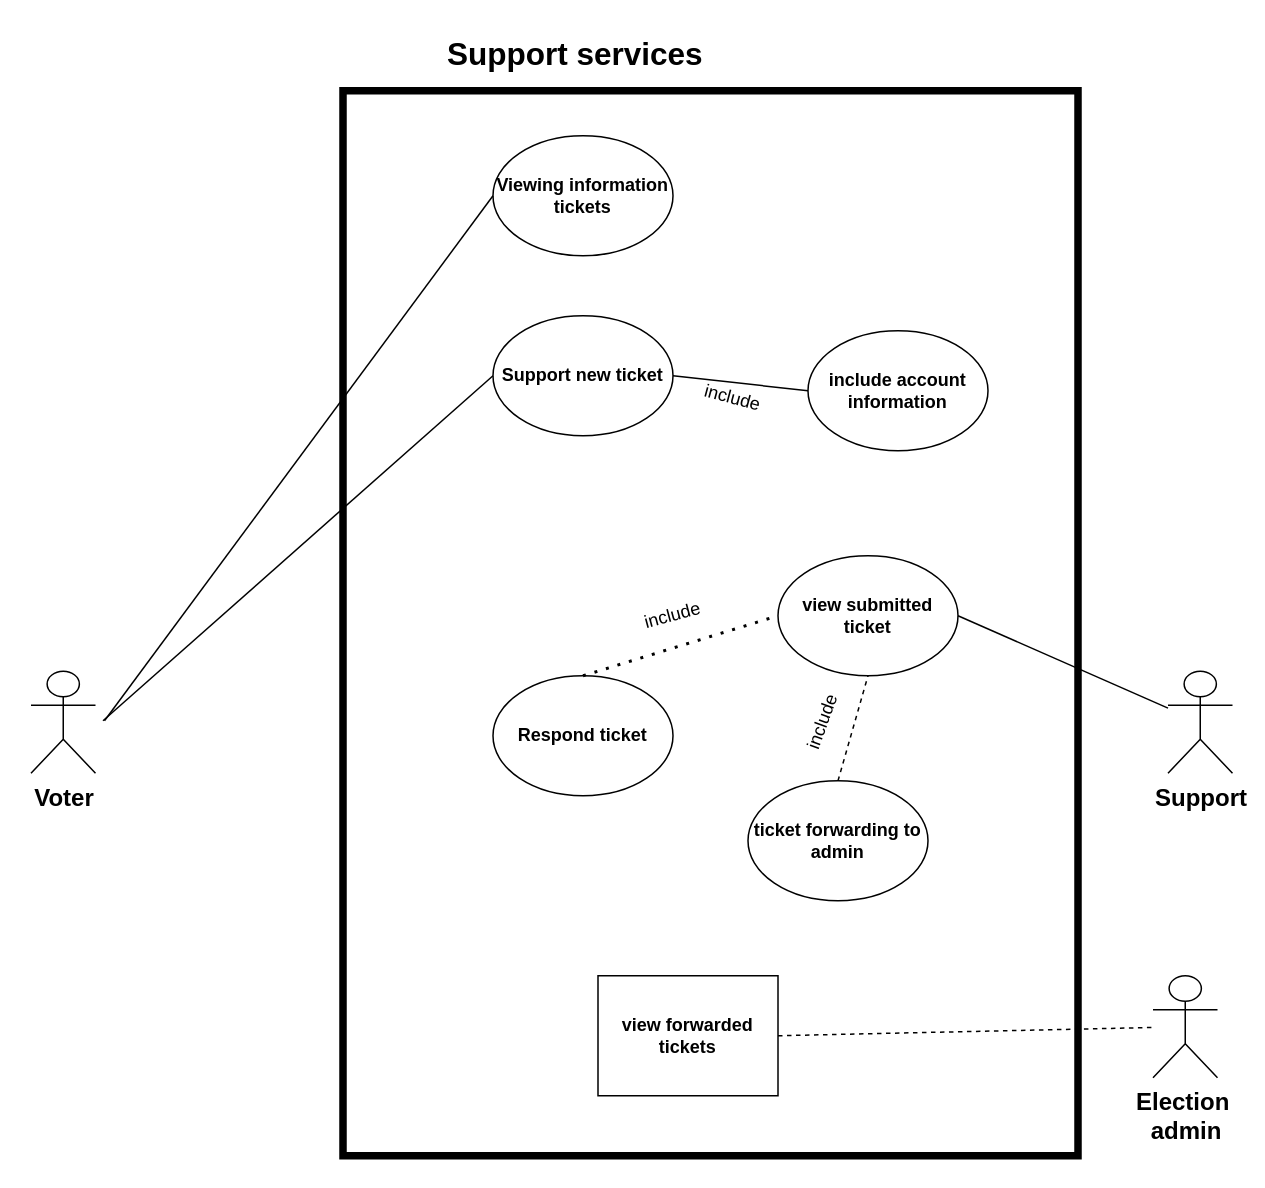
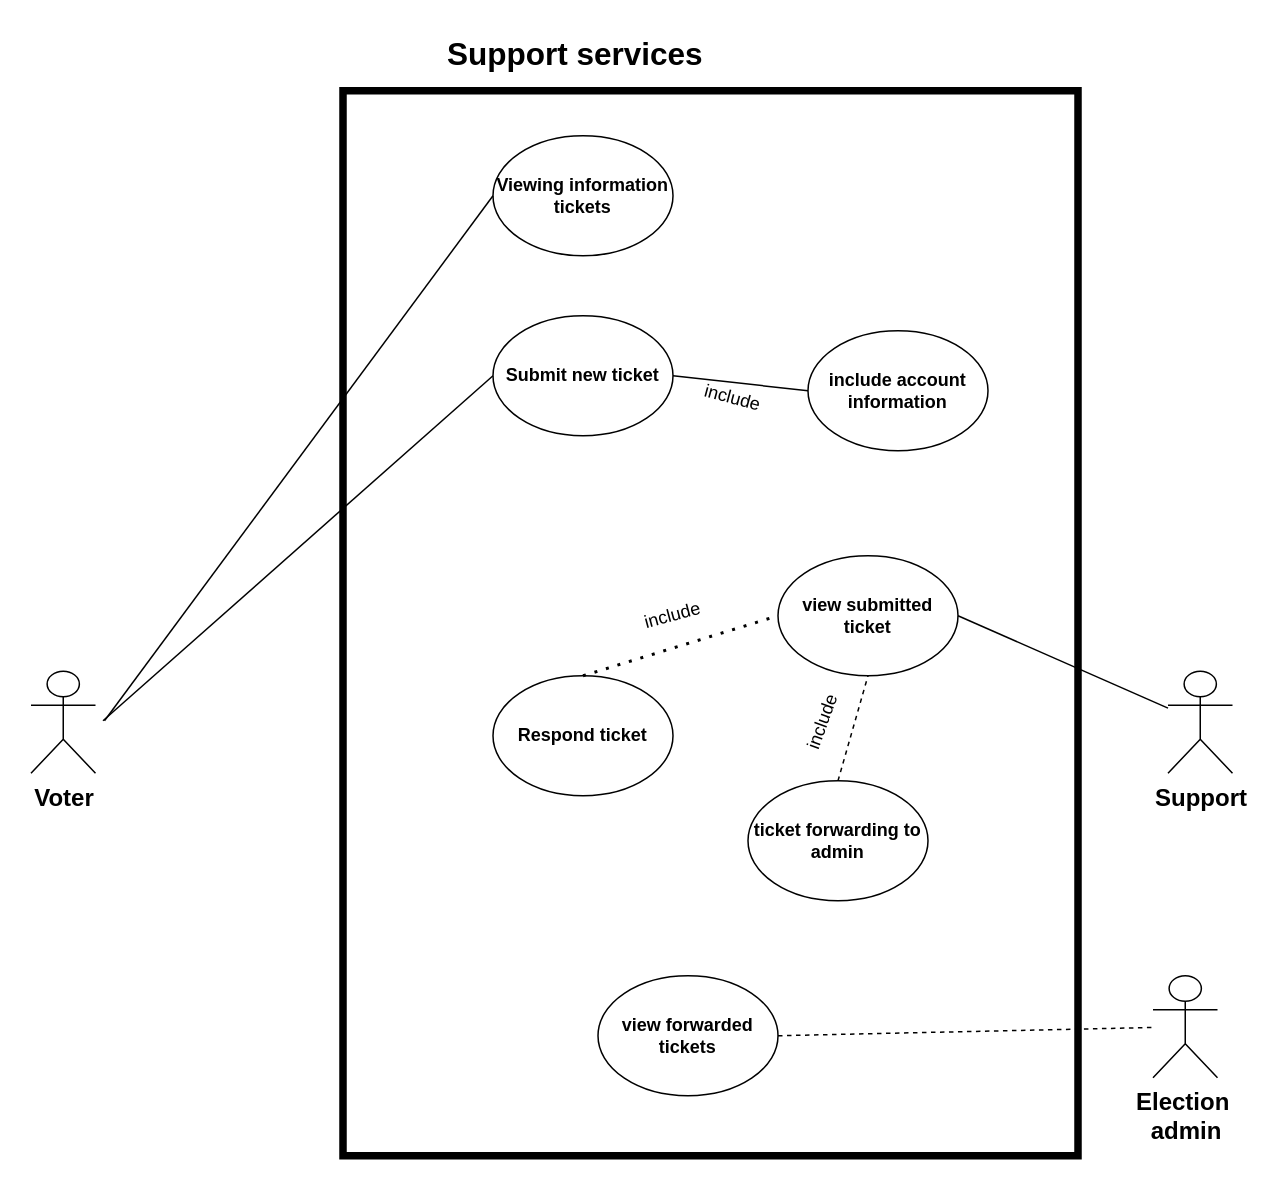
(583, 376) -> (583, 376)
(688, 1036) -> (688, 1036)
